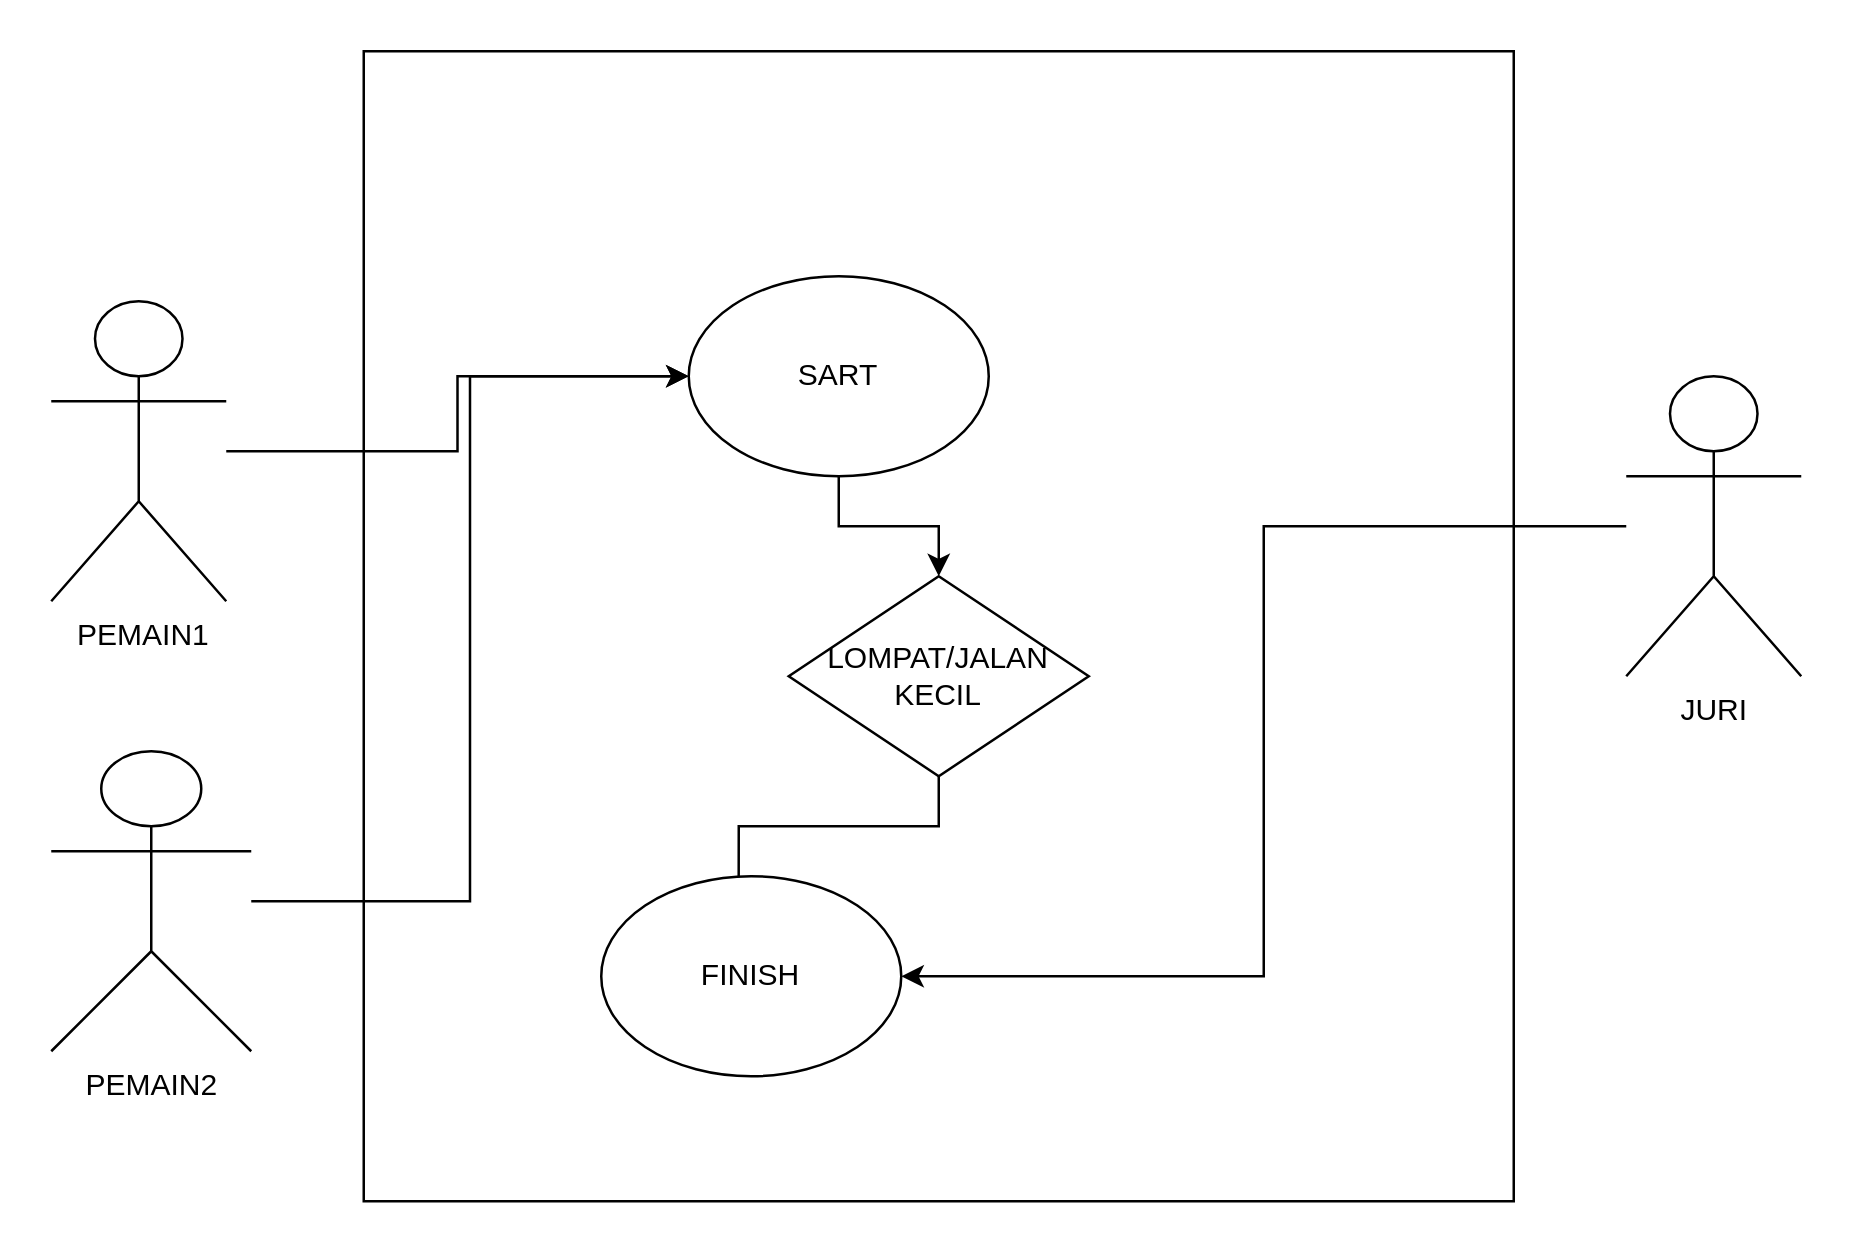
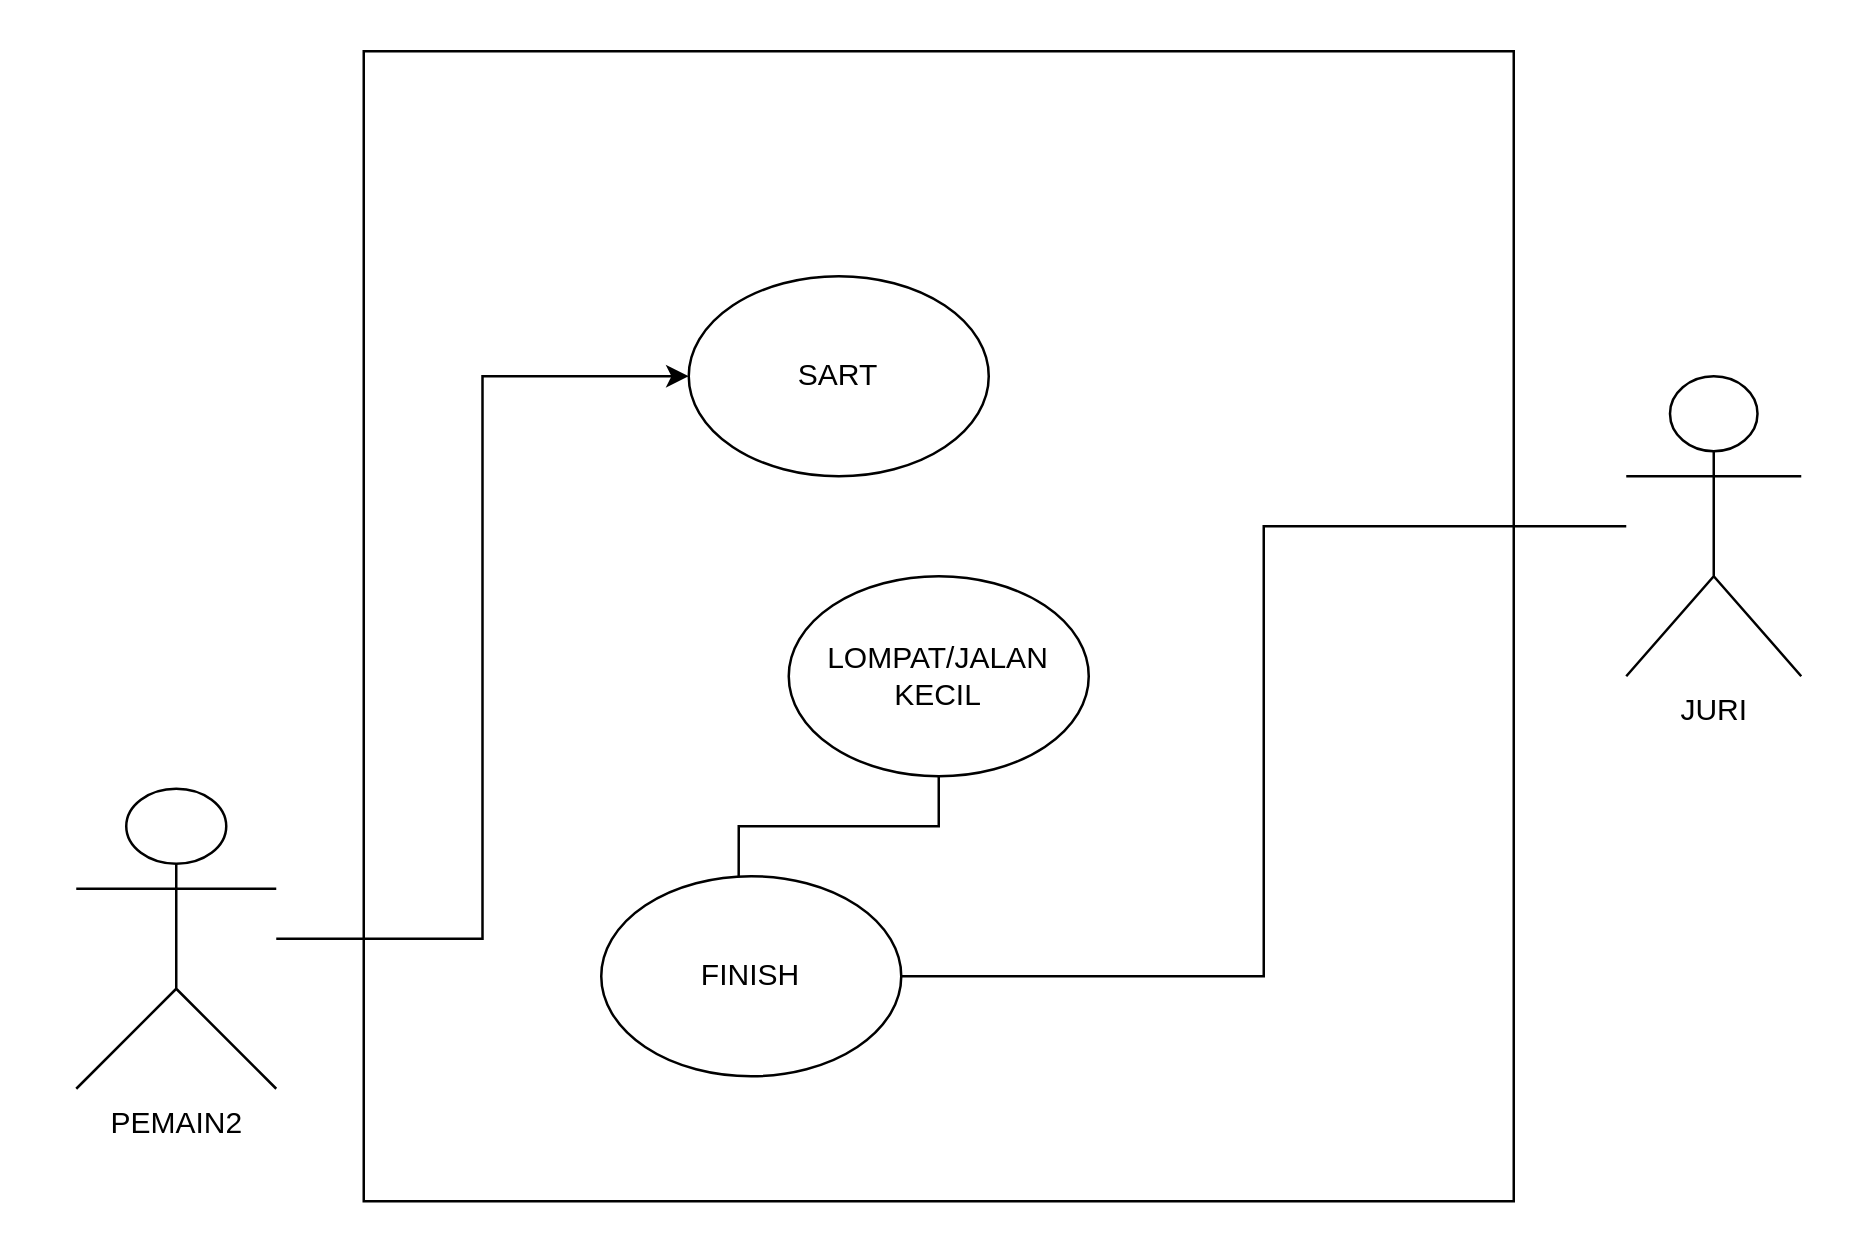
(139, 451) -> none
(382, 451) -> none
(881, 526) -> none
(939, 676) -> (939, 676)
(151, 901) -> (176, 939)
(919, 976) -> (912, 976)
